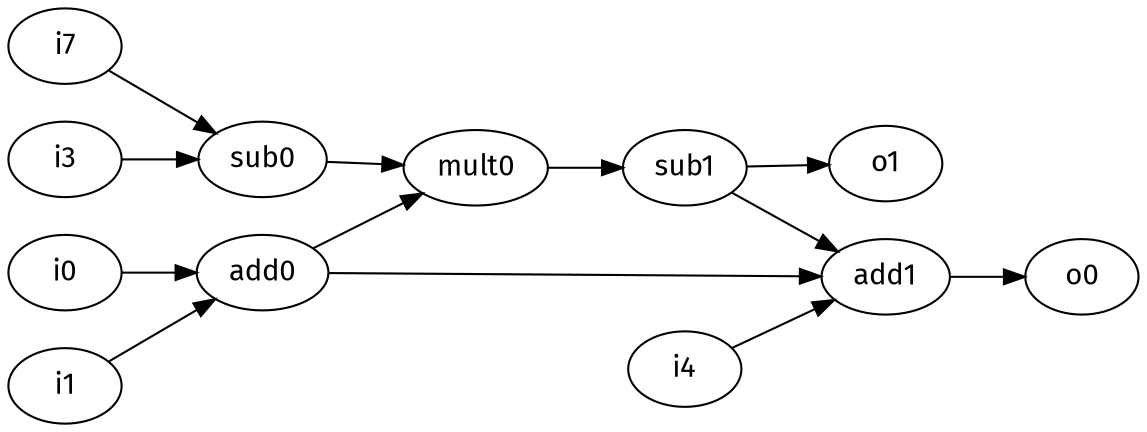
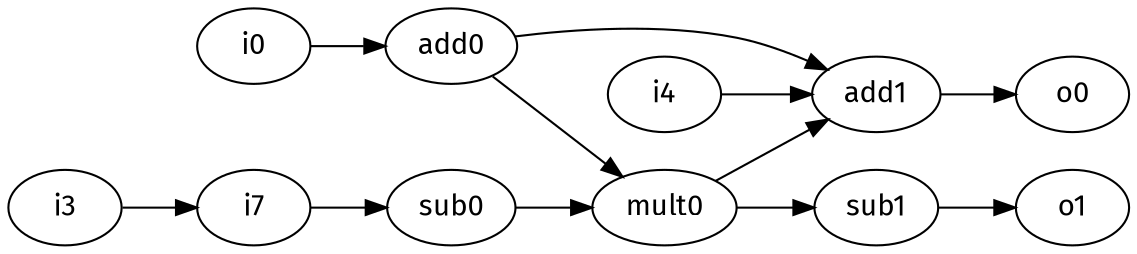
(149, 159) -> (149, 208)
(775, 217) -> (762, 155)
(65, 386) -> none
